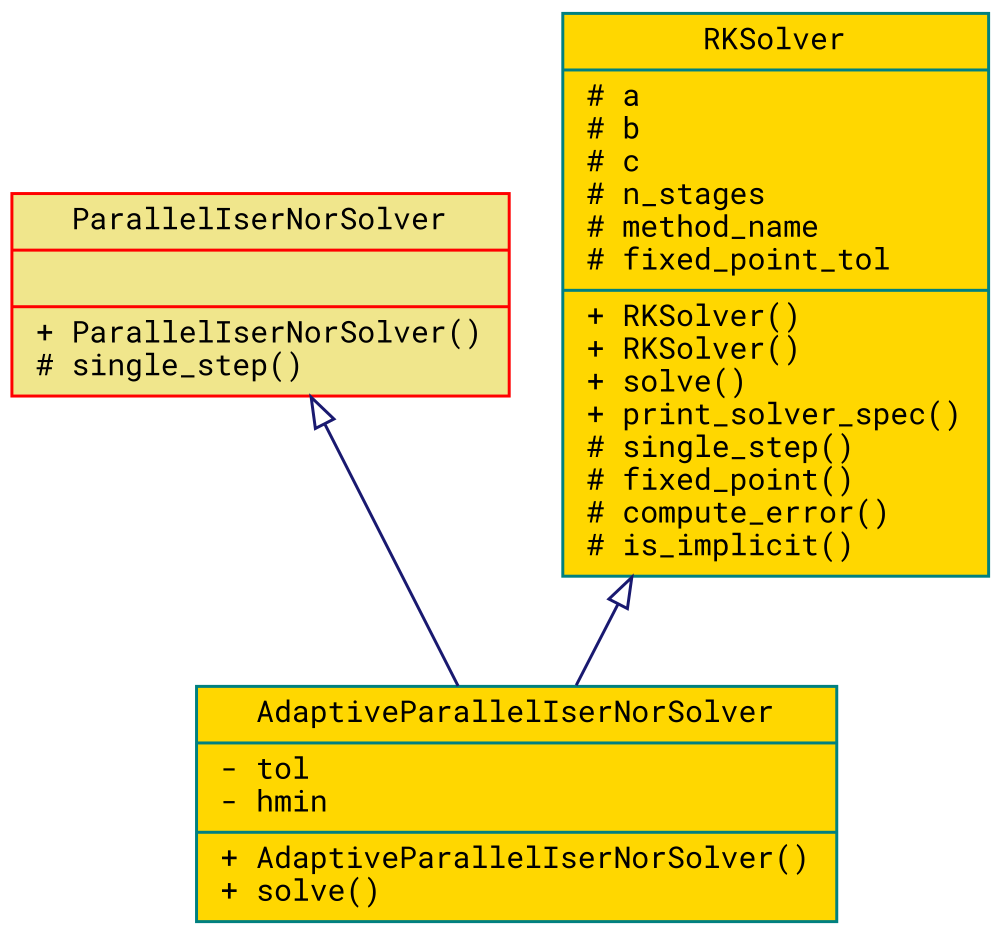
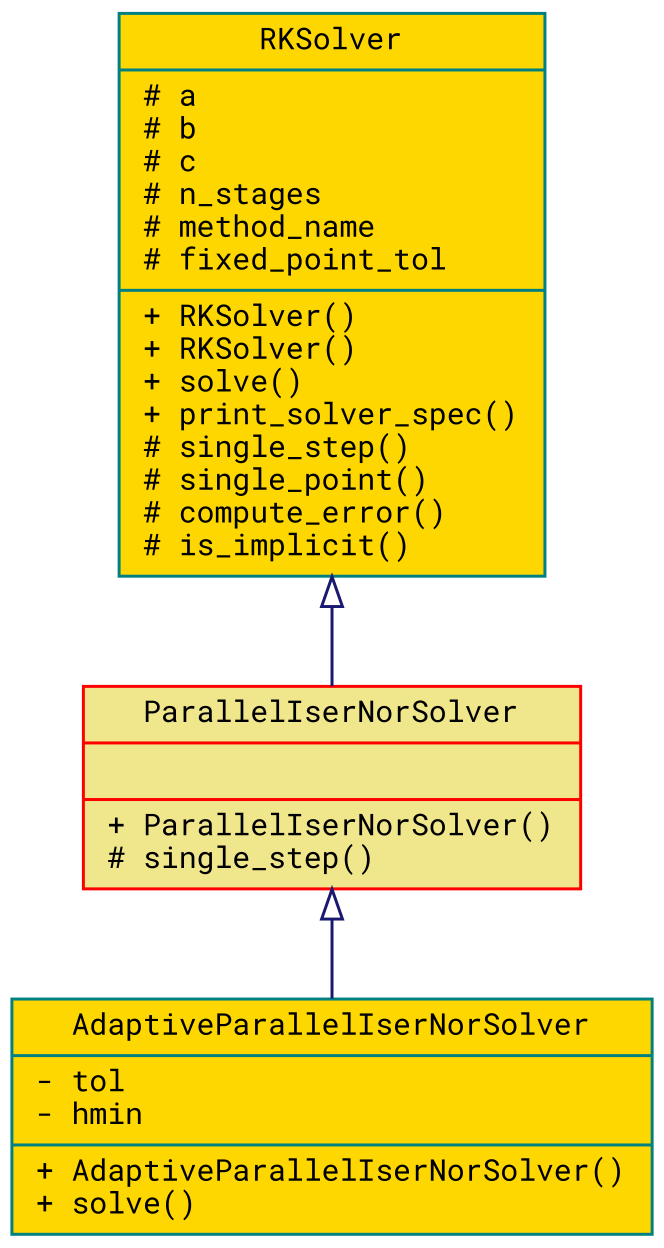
(722, 481) -> (287, 481)
(597, 645) -> (332, 646)
